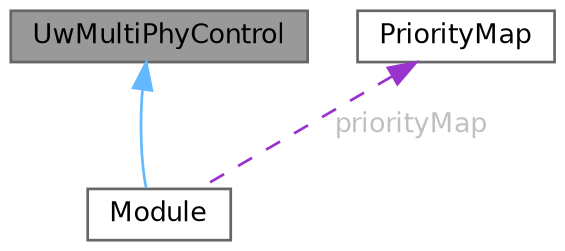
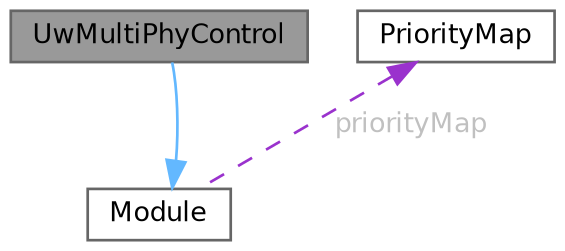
(141, 139) -> (177, 111)
